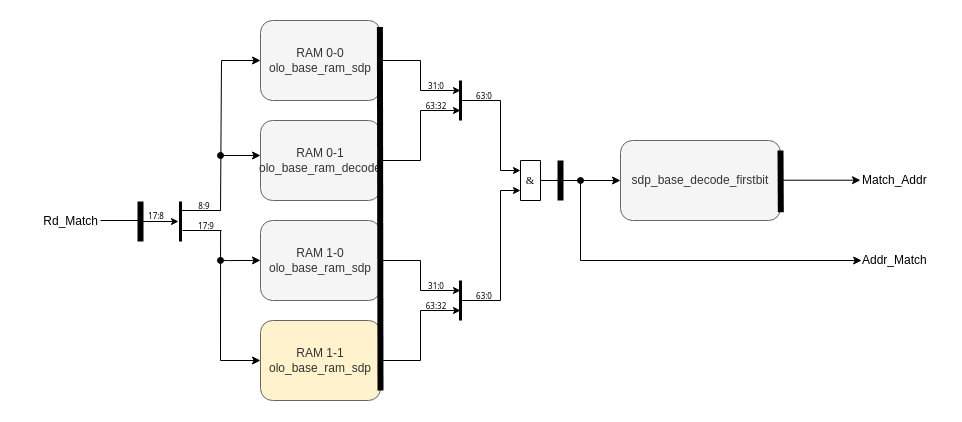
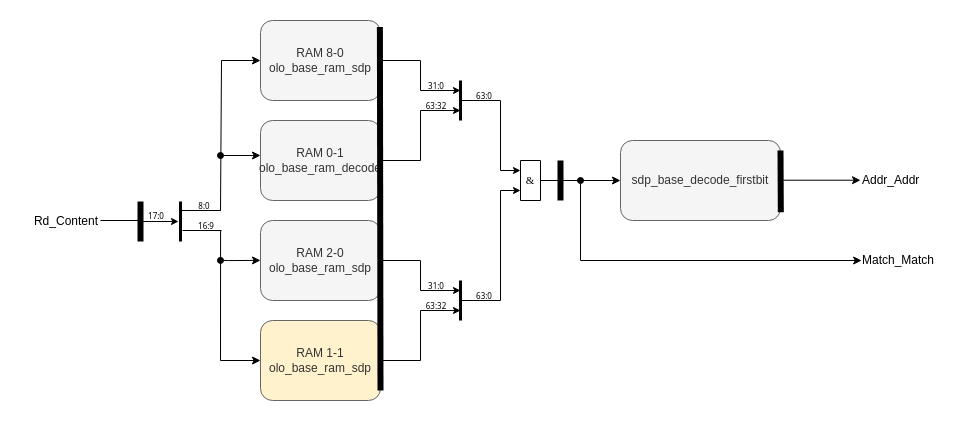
(321, 61) -> (321, 61)
(896, 181) -> (893, 181)
(205, 206) -> (205, 206)
(157, 216) -> (157, 216)
(72, 222) -> (65, 222)
(207, 226) -> (207, 226)
(321, 261) -> (321, 261)
(896, 261) -> (899, 261)
